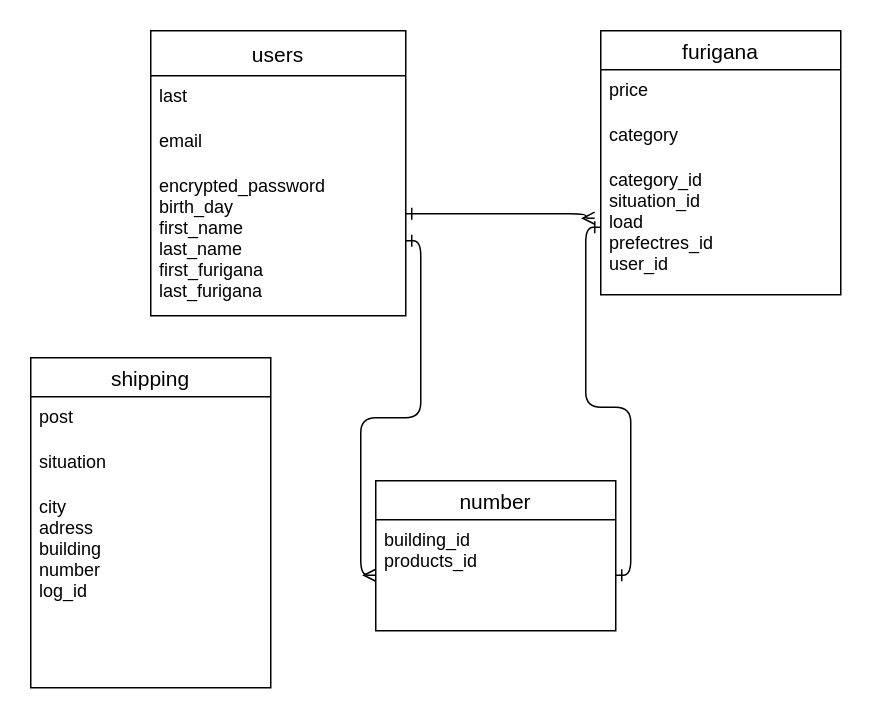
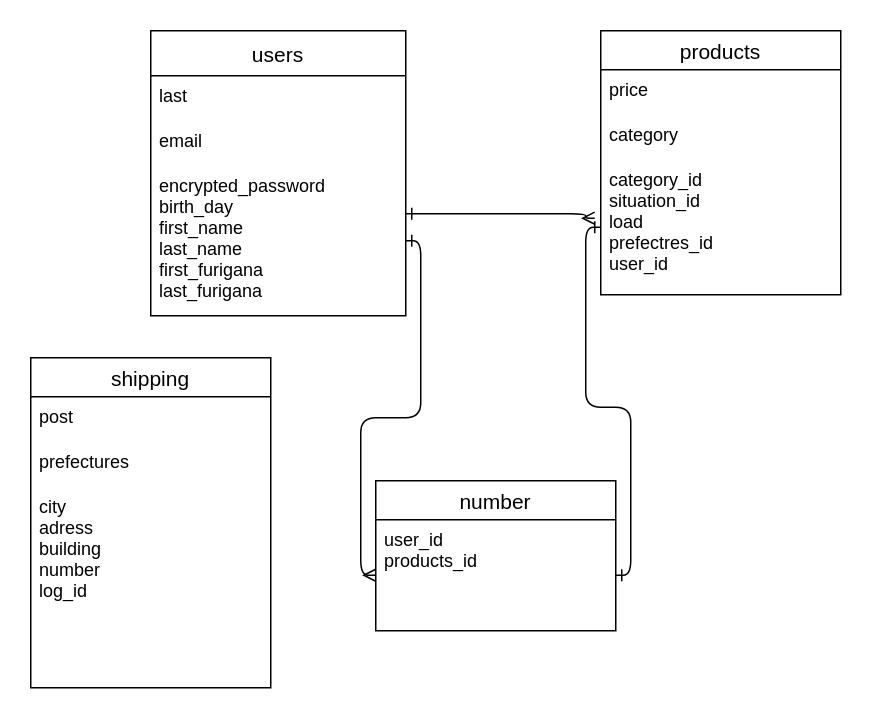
(720, 52) -> (720, 52)
(80, 462) -> (94, 462)
(430, 540) -> (417, 540)
